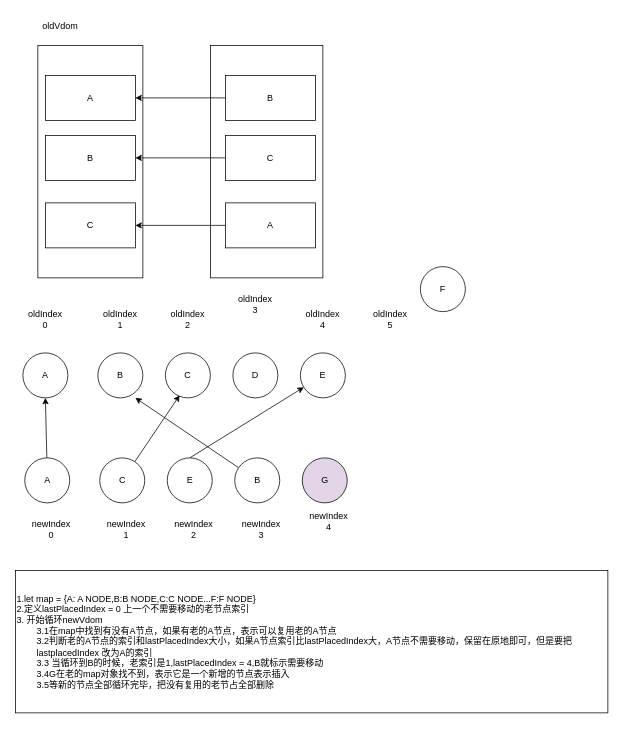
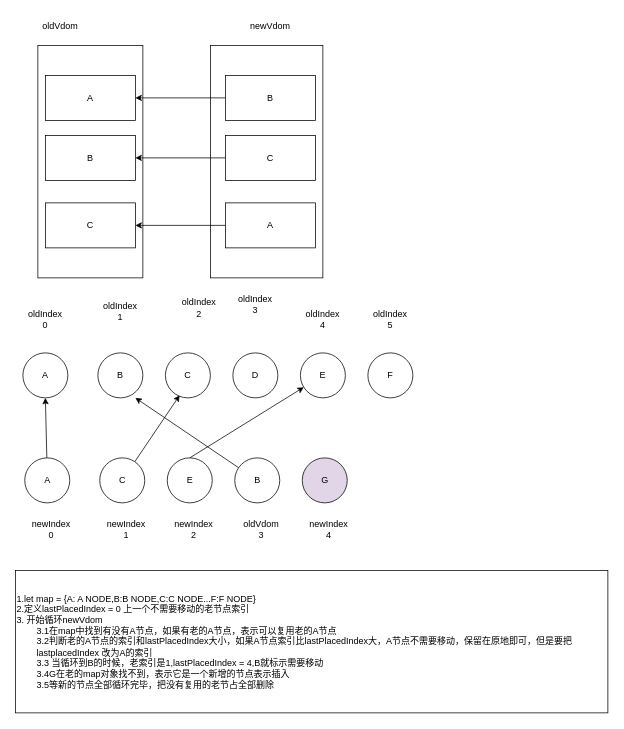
none -> (270, 27)
(443, 289) -> (390, 375)
(120, 319) -> (120, 312)
(188, 319) -> (199, 308)
(329, 522) -> (329, 529)
(261, 529) -> (261, 529)
